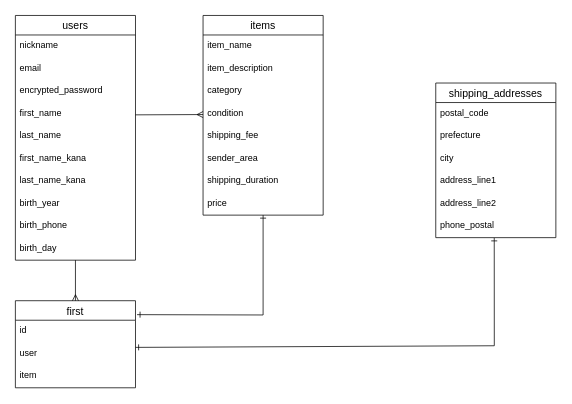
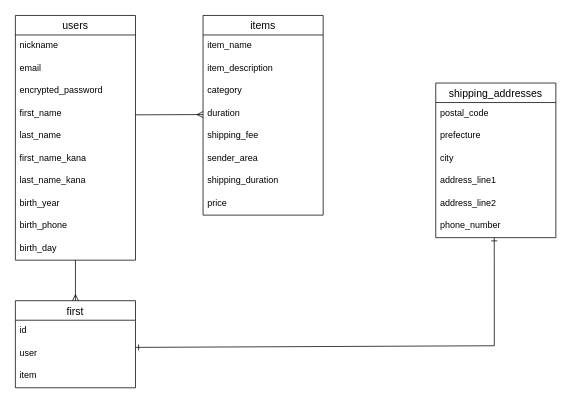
(227, 113) -> (226, 113)
(469, 225) -> (470, 225)
(250, 315) -> none
